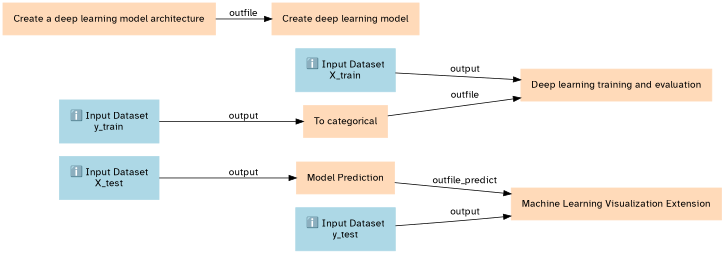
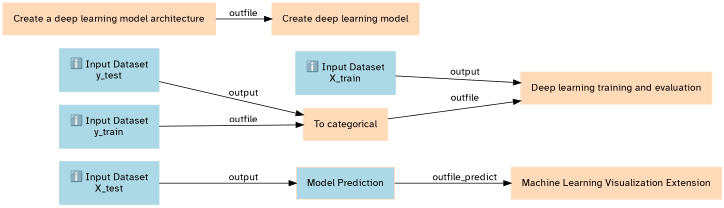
(244, 116) -> (244, 120)
(346, 178) -> (346, 183)
(450, 222) -> (228, 97)
